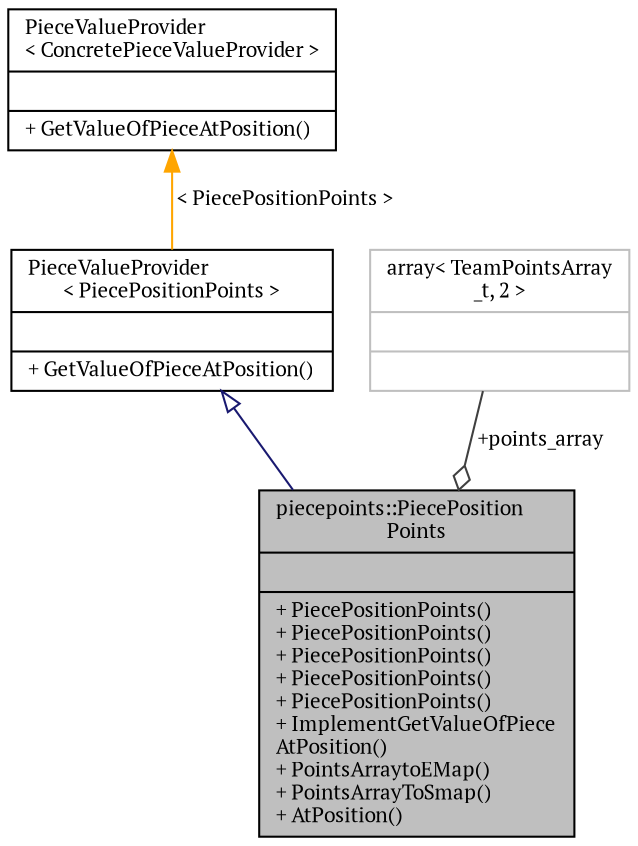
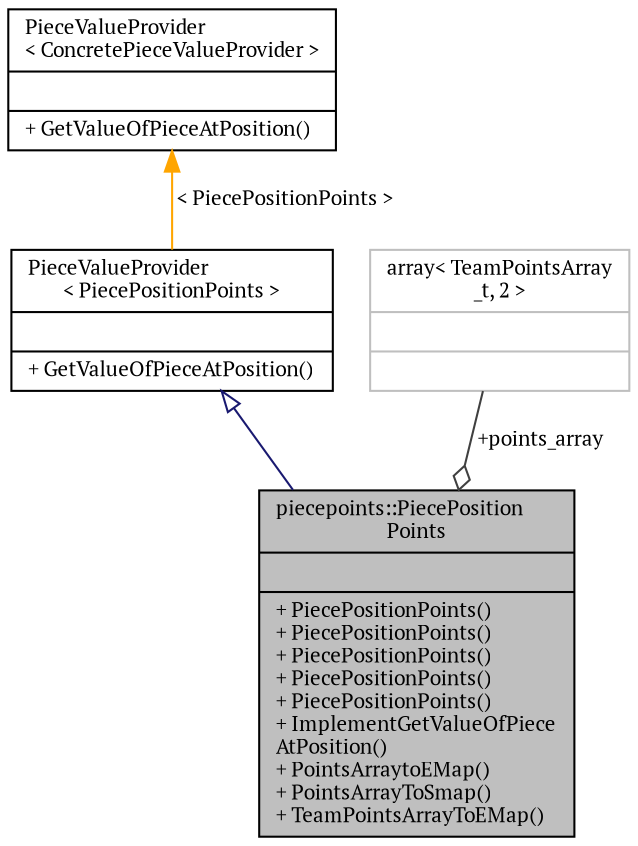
(340, 816) -> (411, 816)
